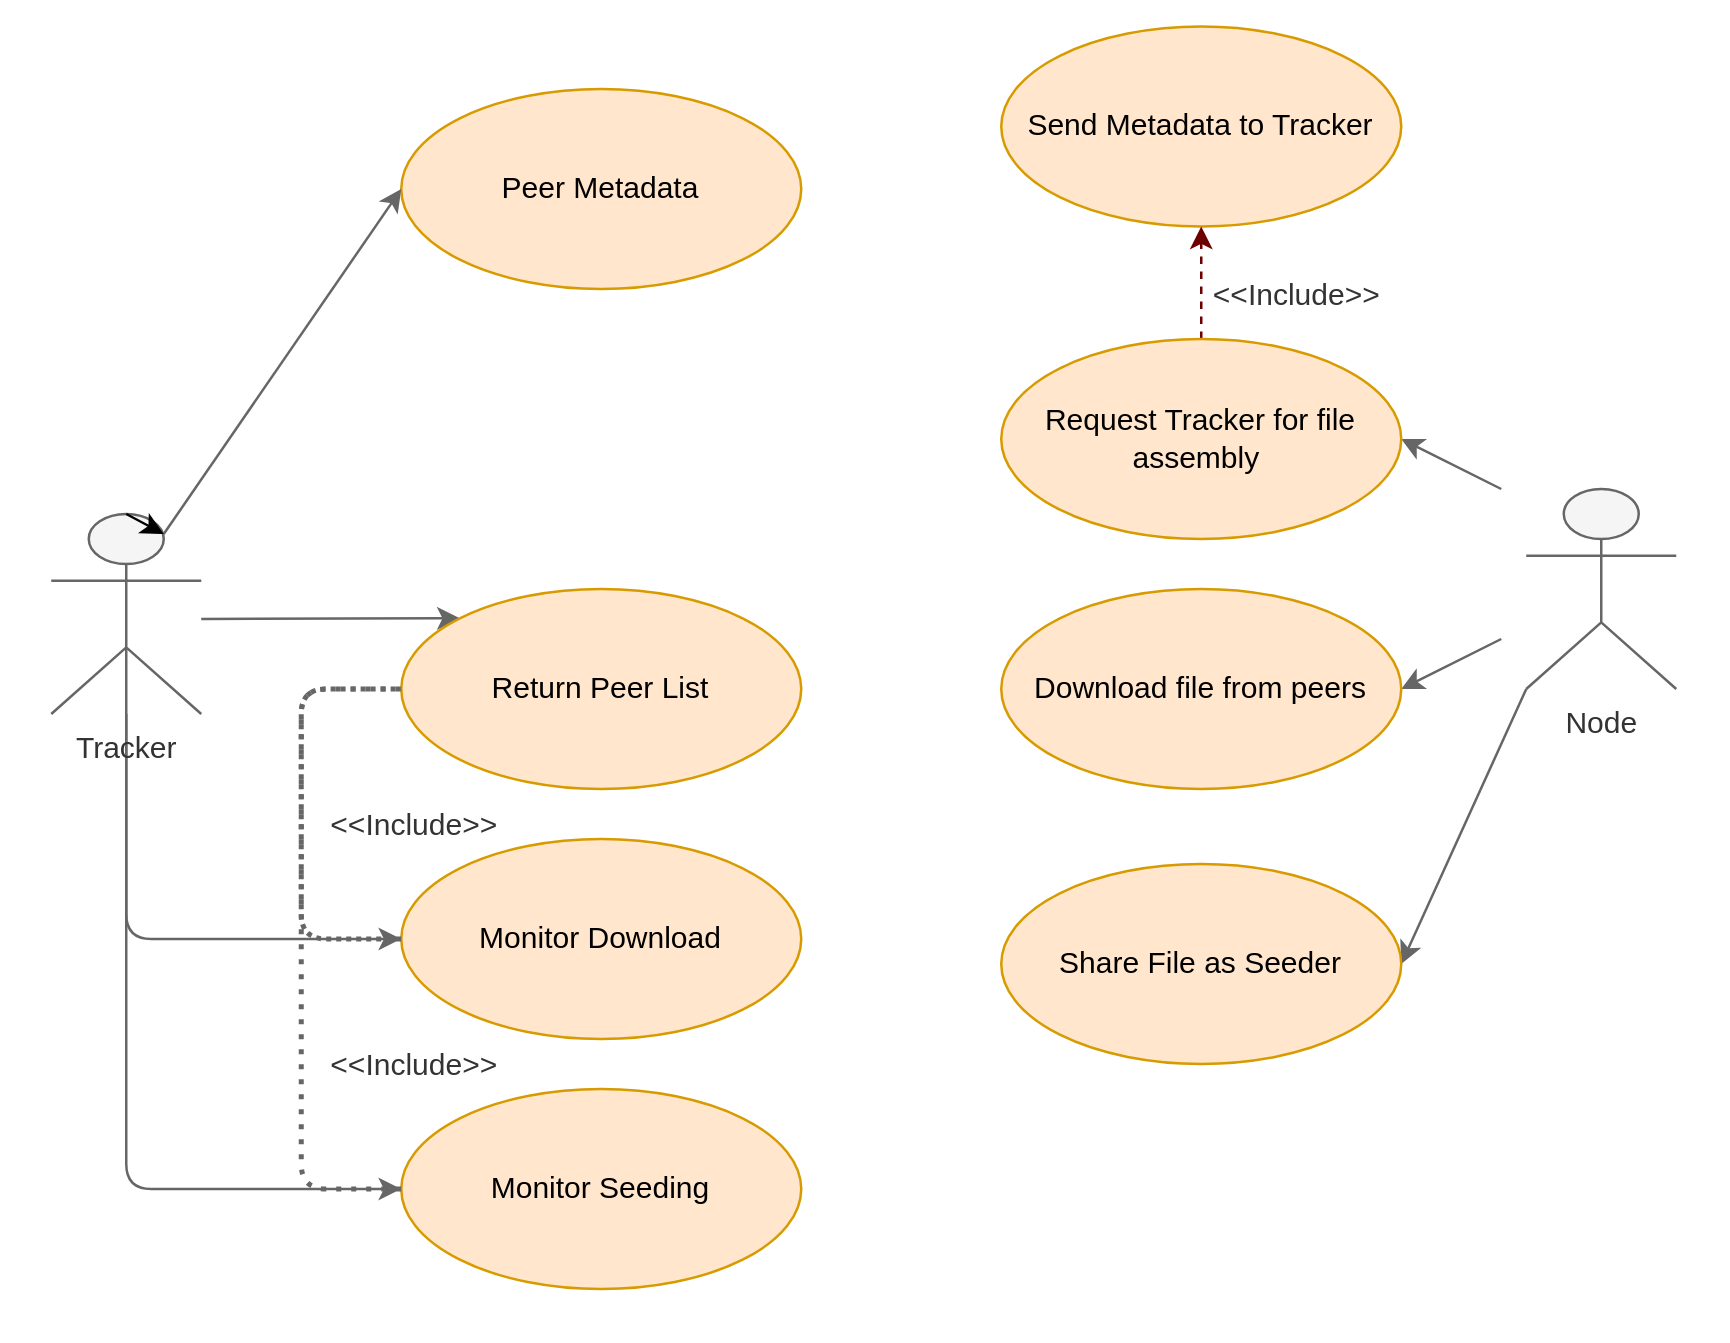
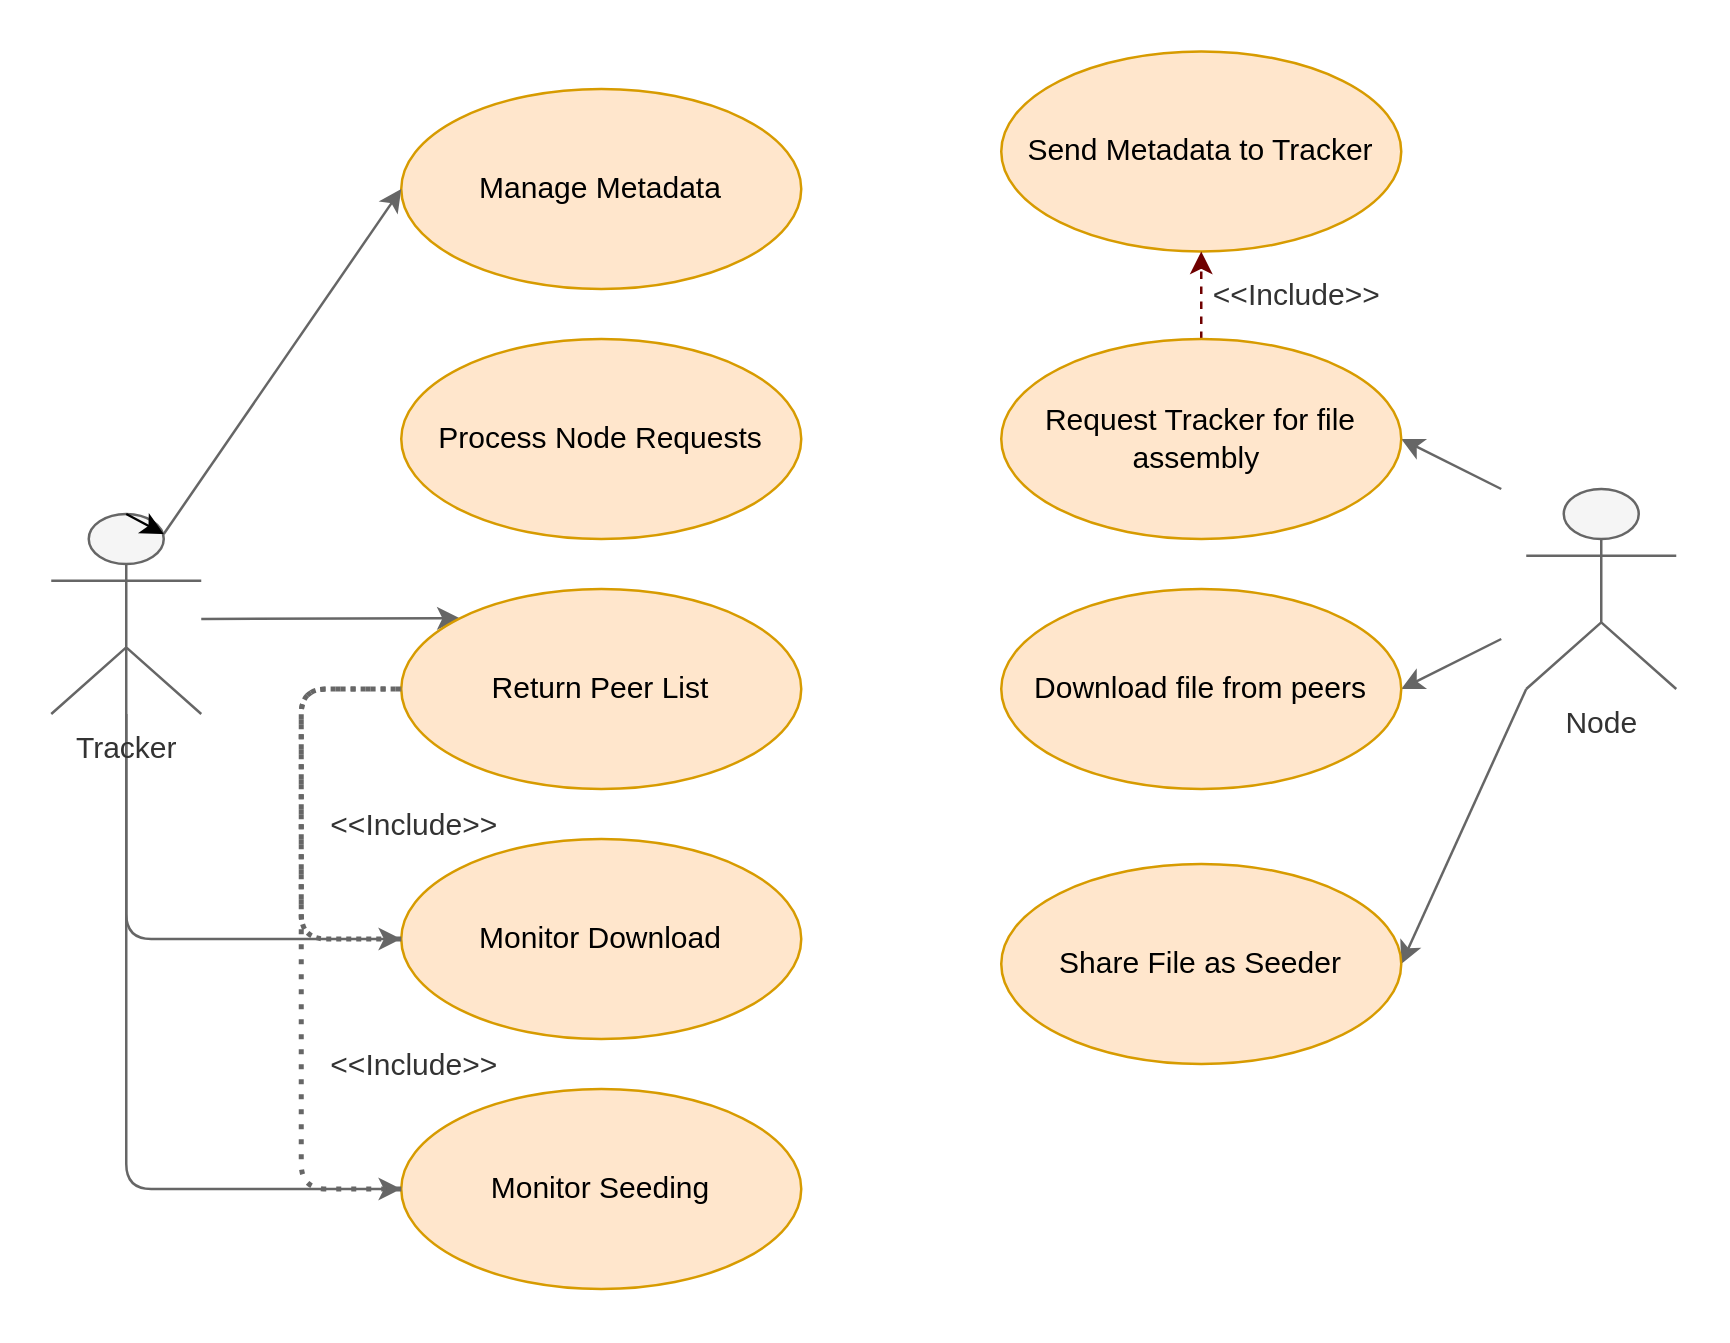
(1201, 126) -> (1201, 151)
(601, 189) -> (601, 189)
none -> (601, 439)
